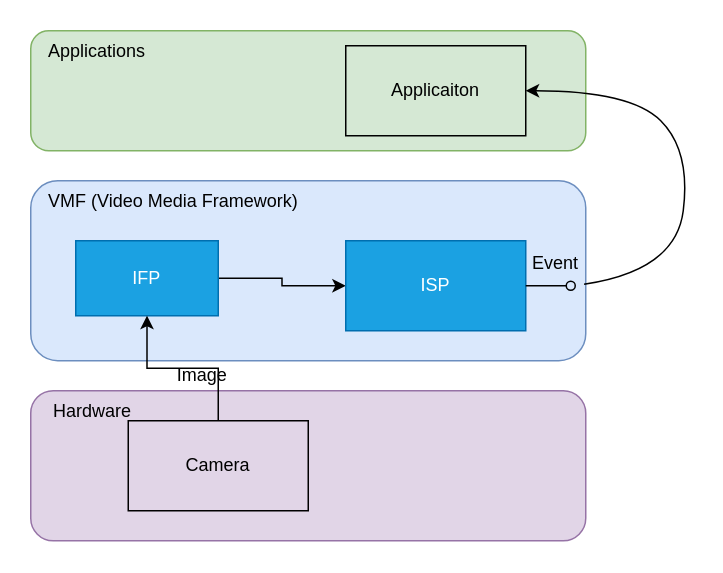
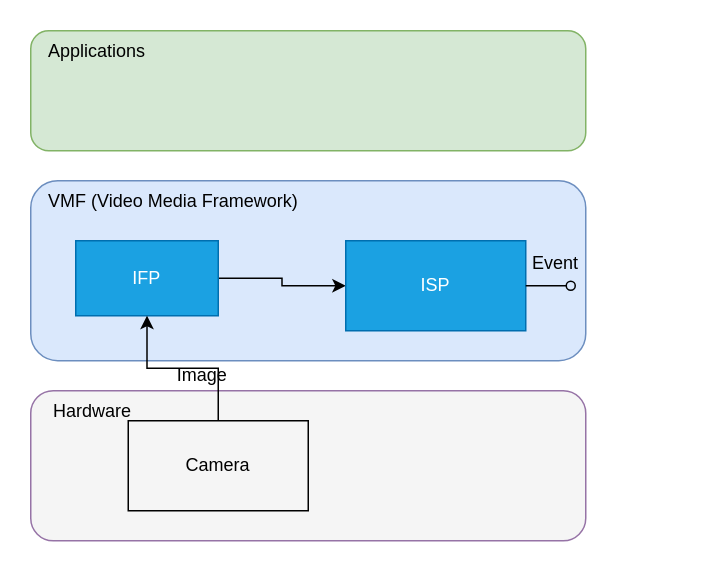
(436, 91) -> none
(682, 163) -> none
(308, 466) -> (308, 466)
